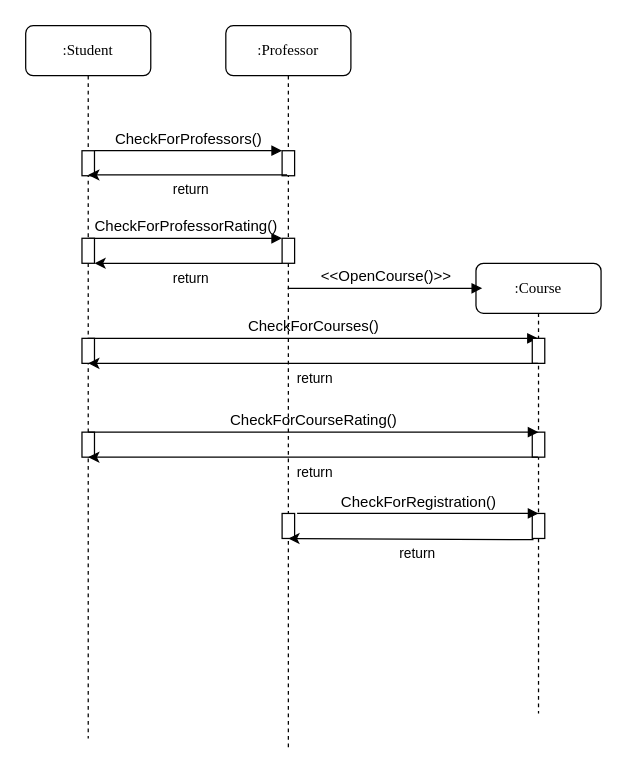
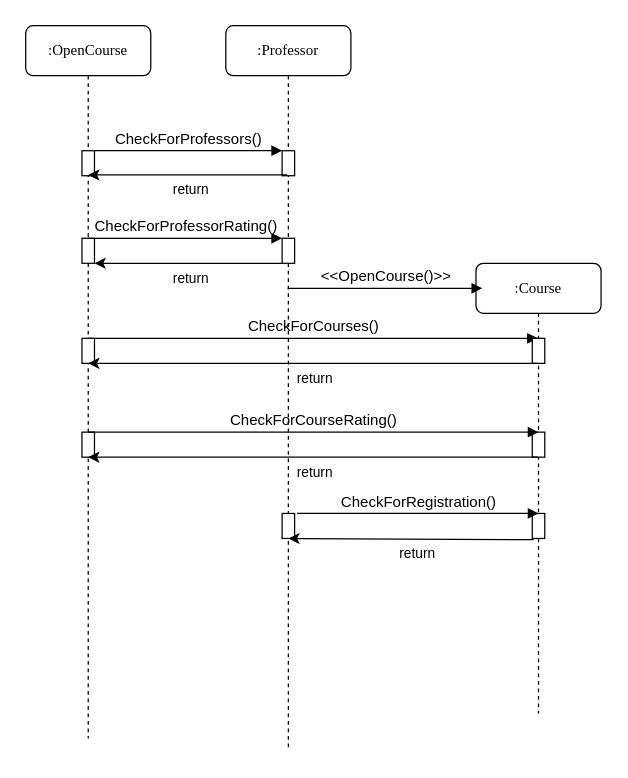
(88, 51) -> (88, 51)
